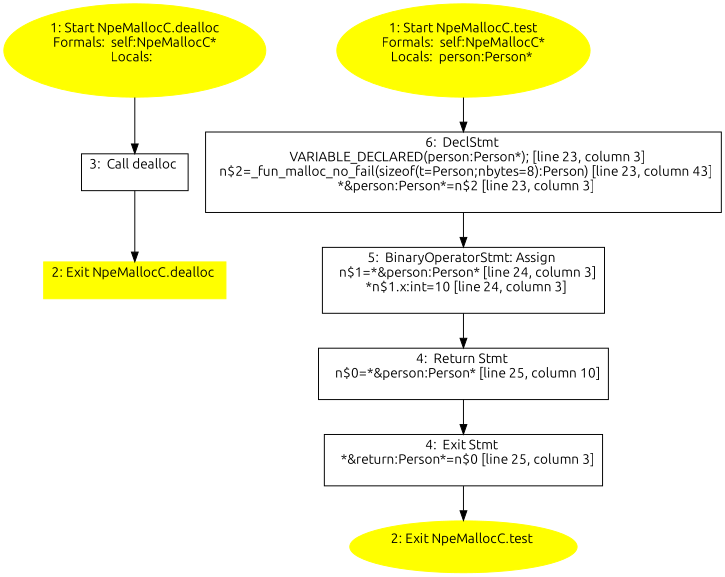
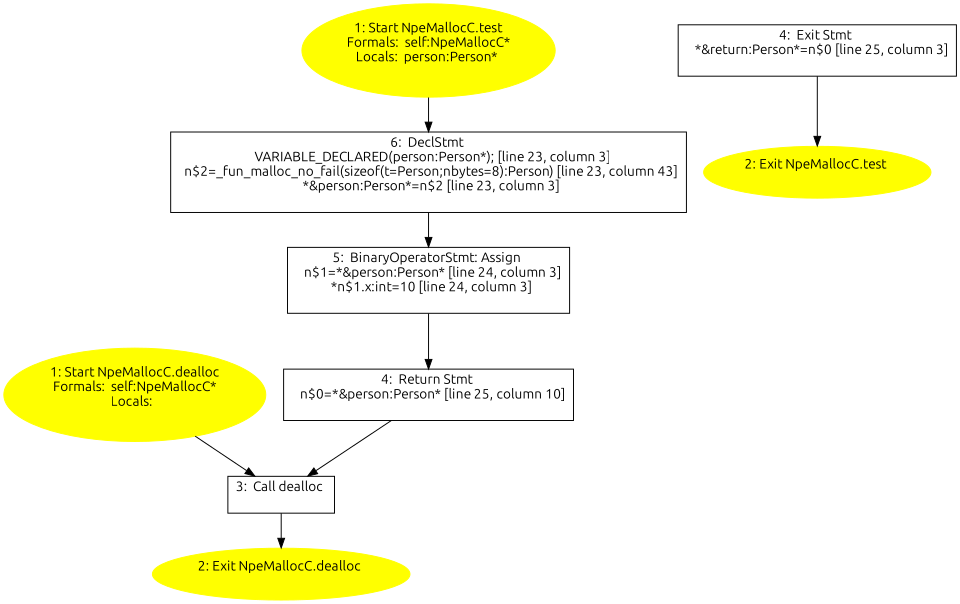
(135, 280) -> (281, 574)
(463, 412) -> (354, 446)
